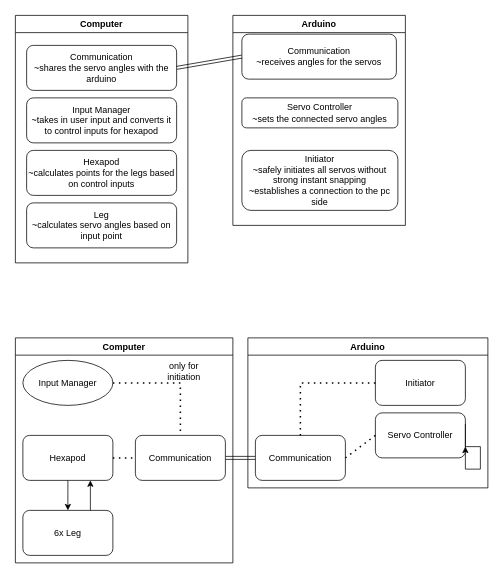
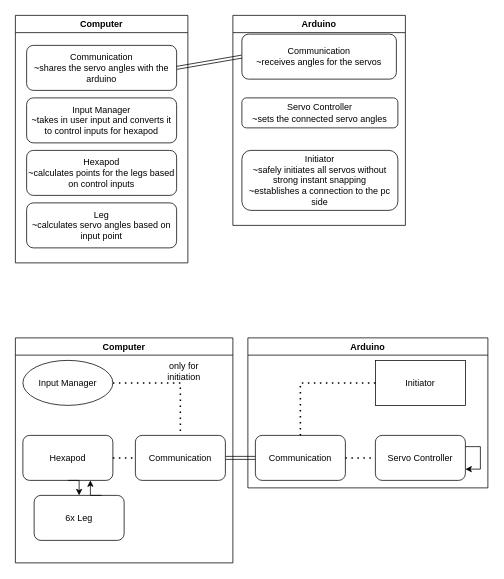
(420, 383) -> (420, 383)
(420, 435) -> (420, 458)
(68, 533) -> (79, 518)
